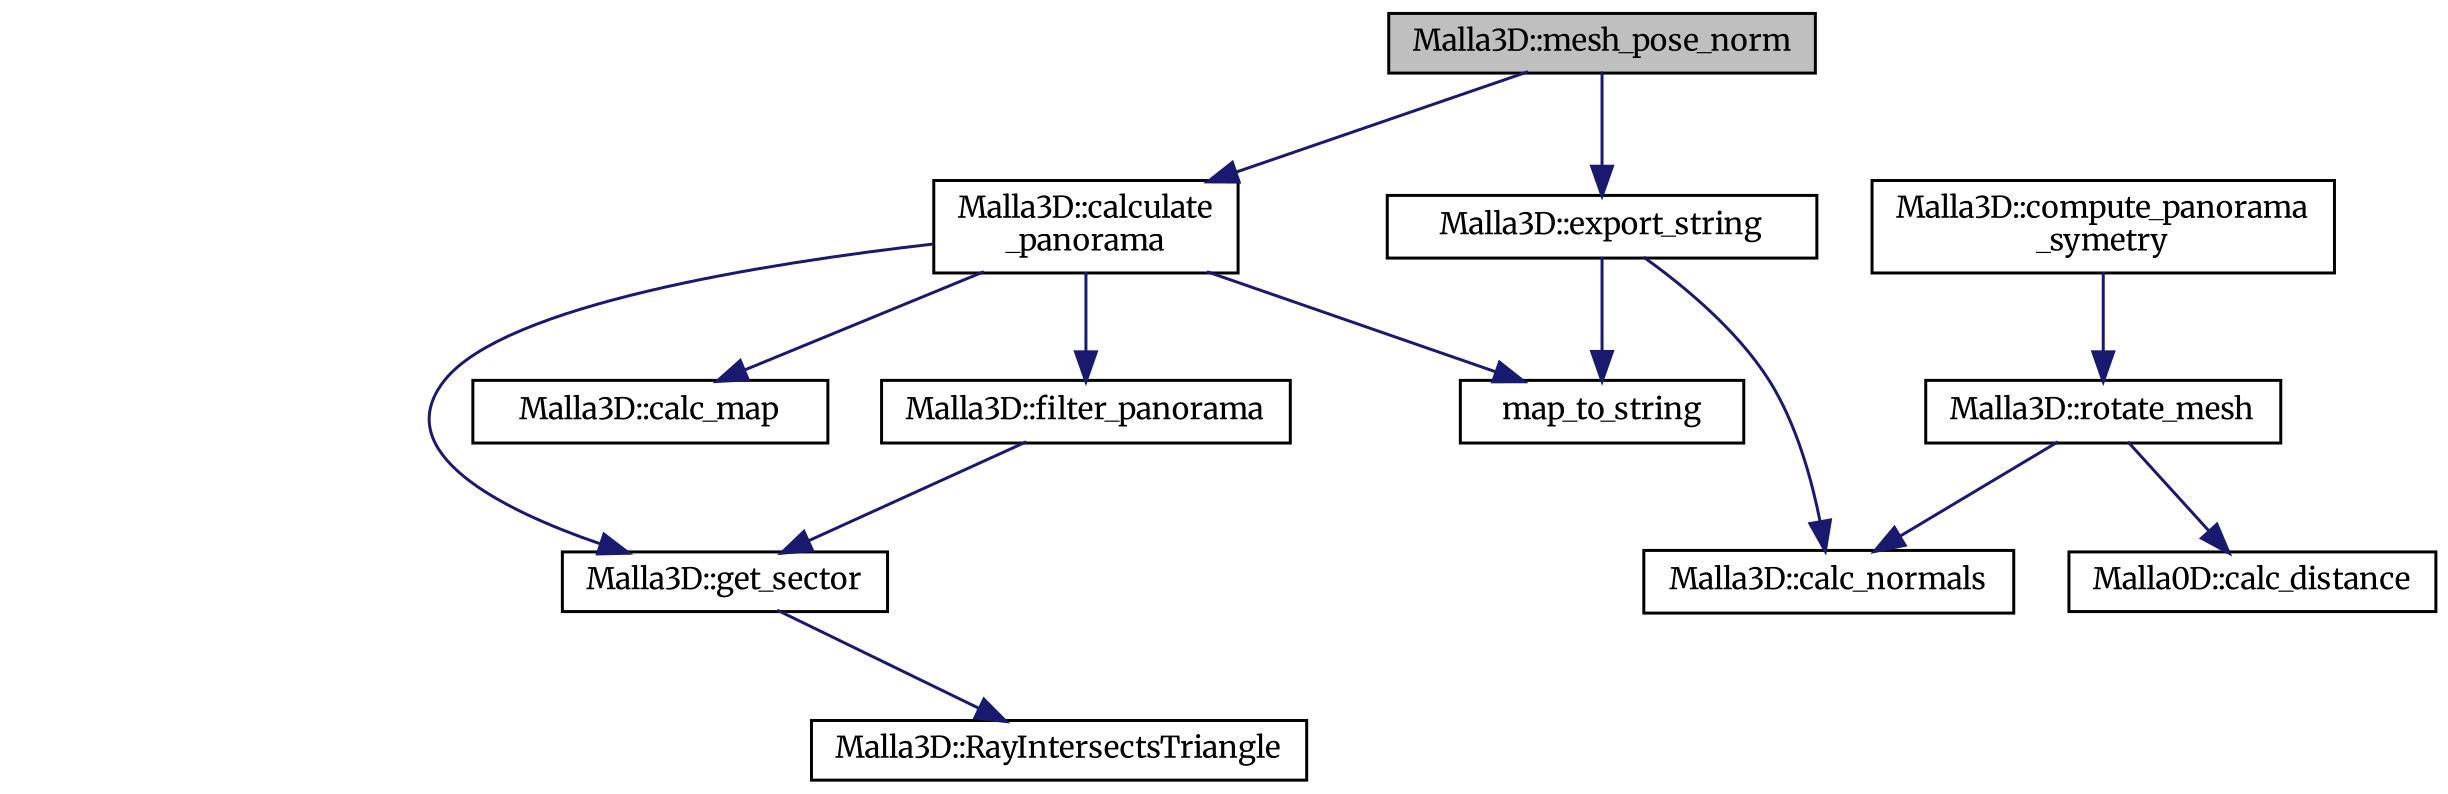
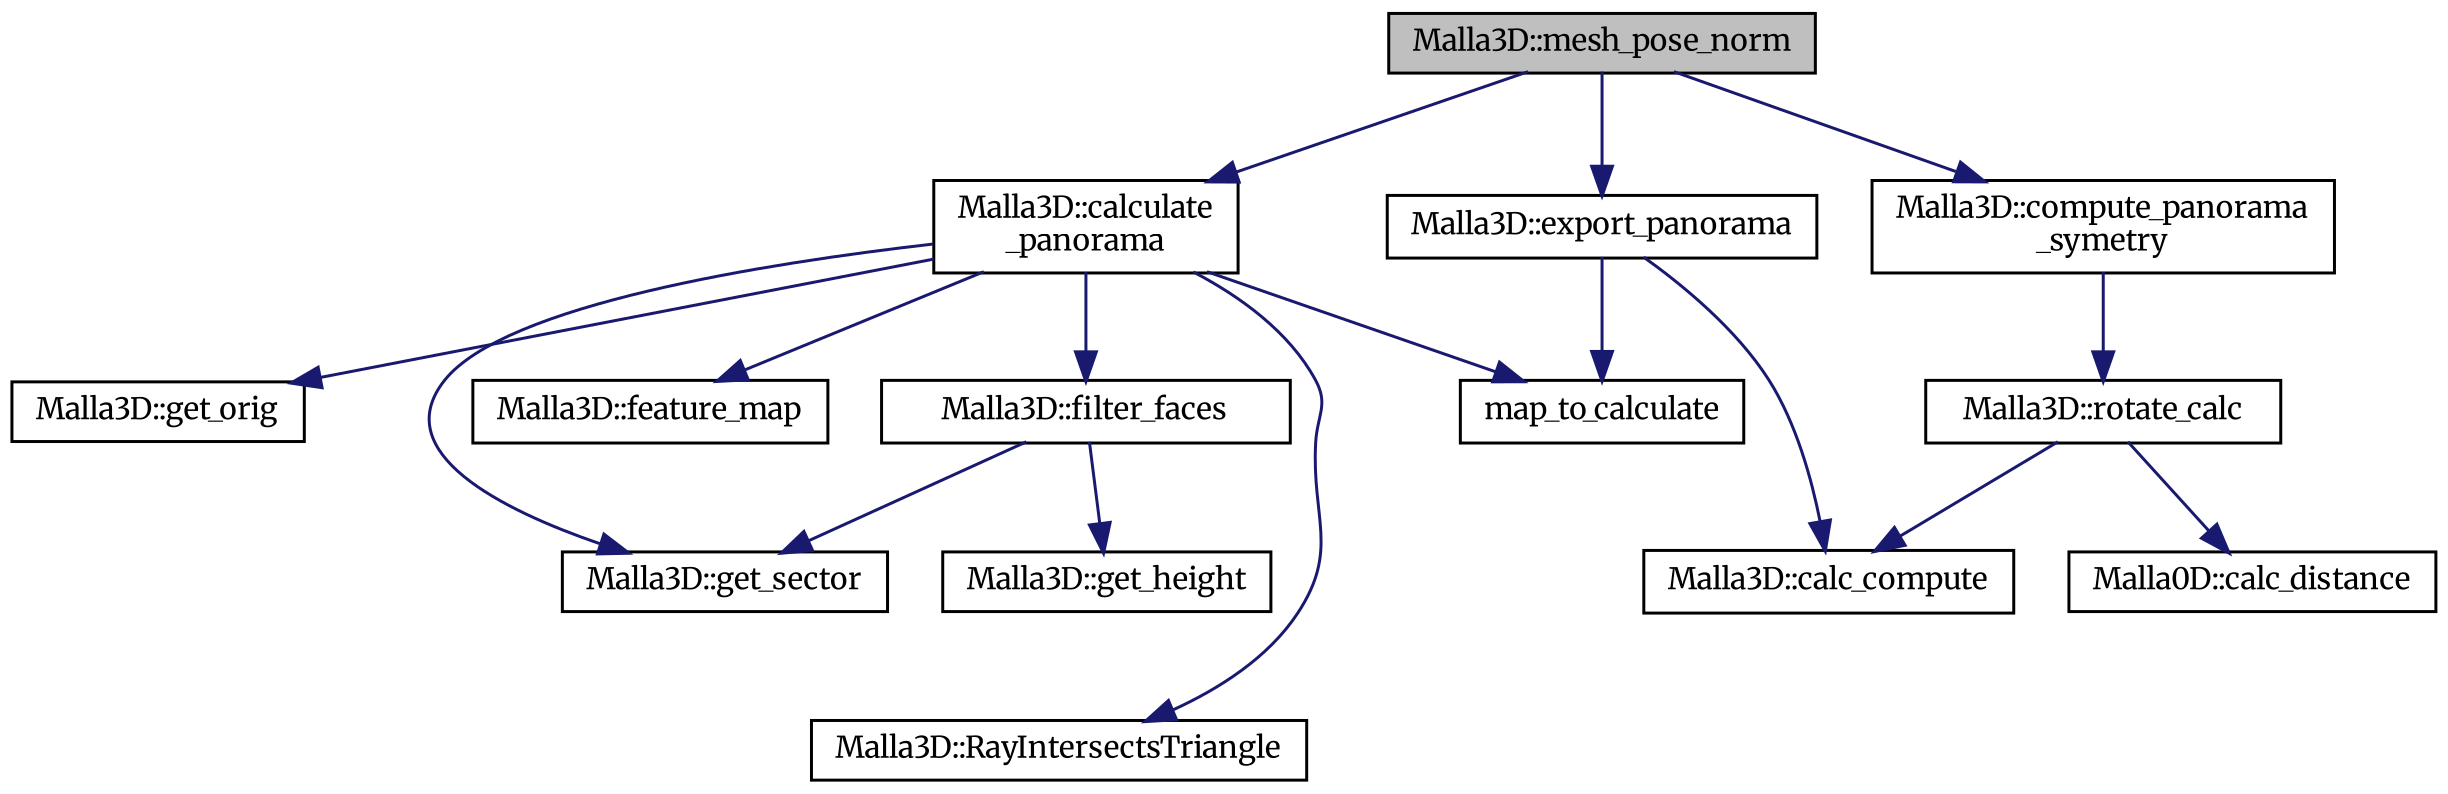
none -> (1815, 122)
(1602, 227) -> (1602, 227)
none -> (158, 412)
(650, 412) -> (650, 412)
(1086, 412) -> (1086, 412)
(1602, 412) -> (1602, 412)
(2103, 412) -> (2103, 412)
none -> (1107, 582)
(1829, 582) -> (1829, 582)
(878, 659) -> (1317, 495)
